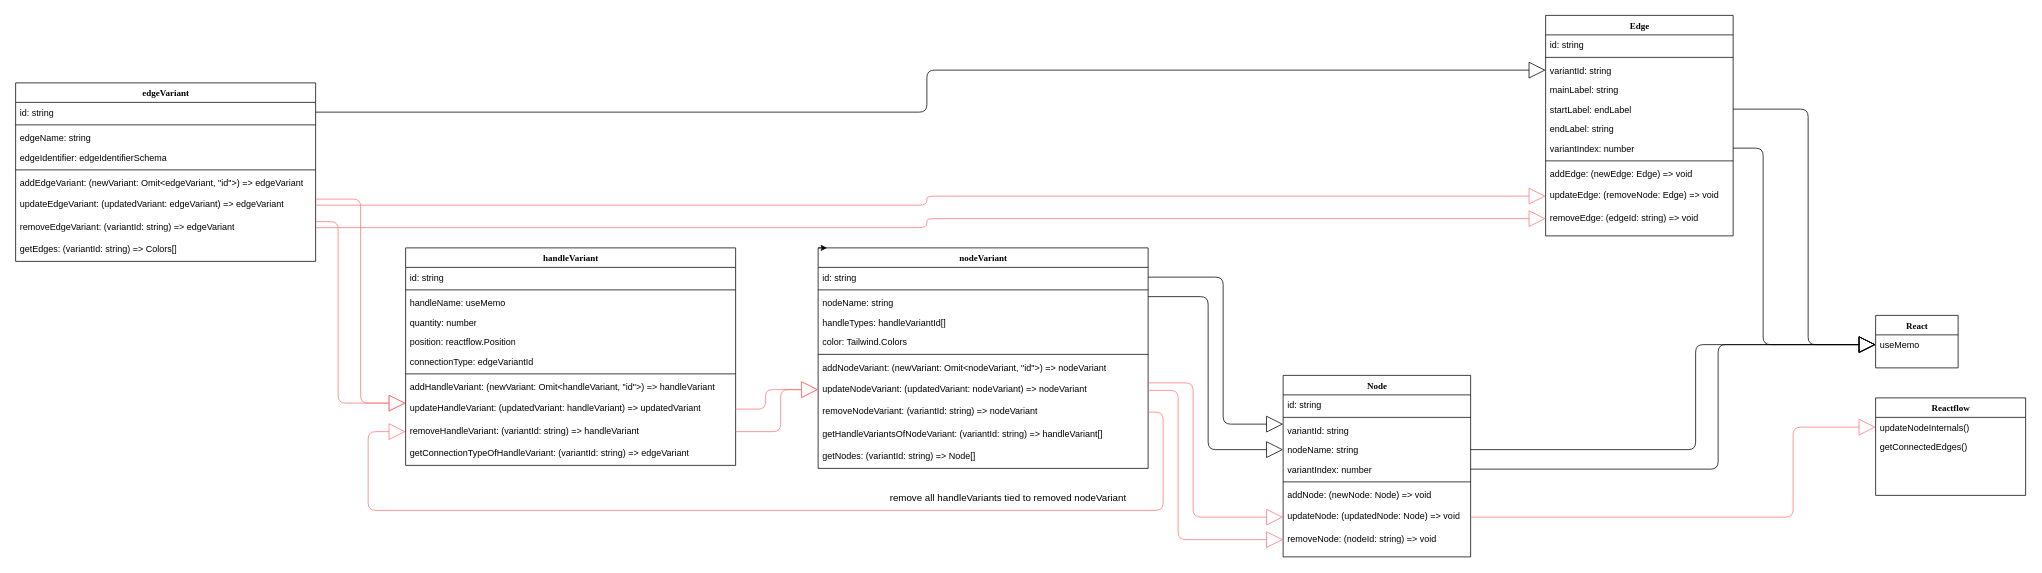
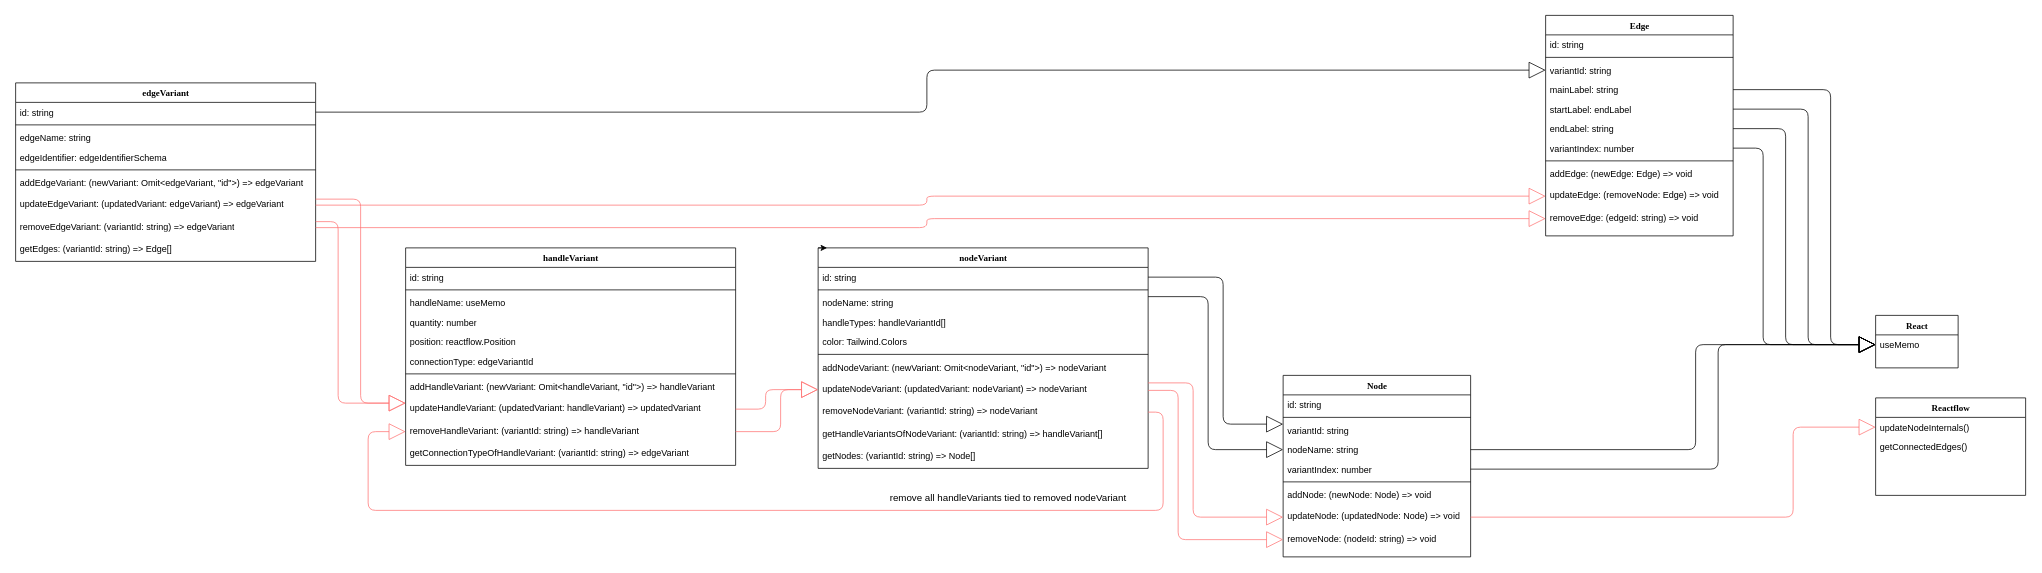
none -> (1830, 169)
none -> (1785, 211)
(113, 250) -> (109, 250)
